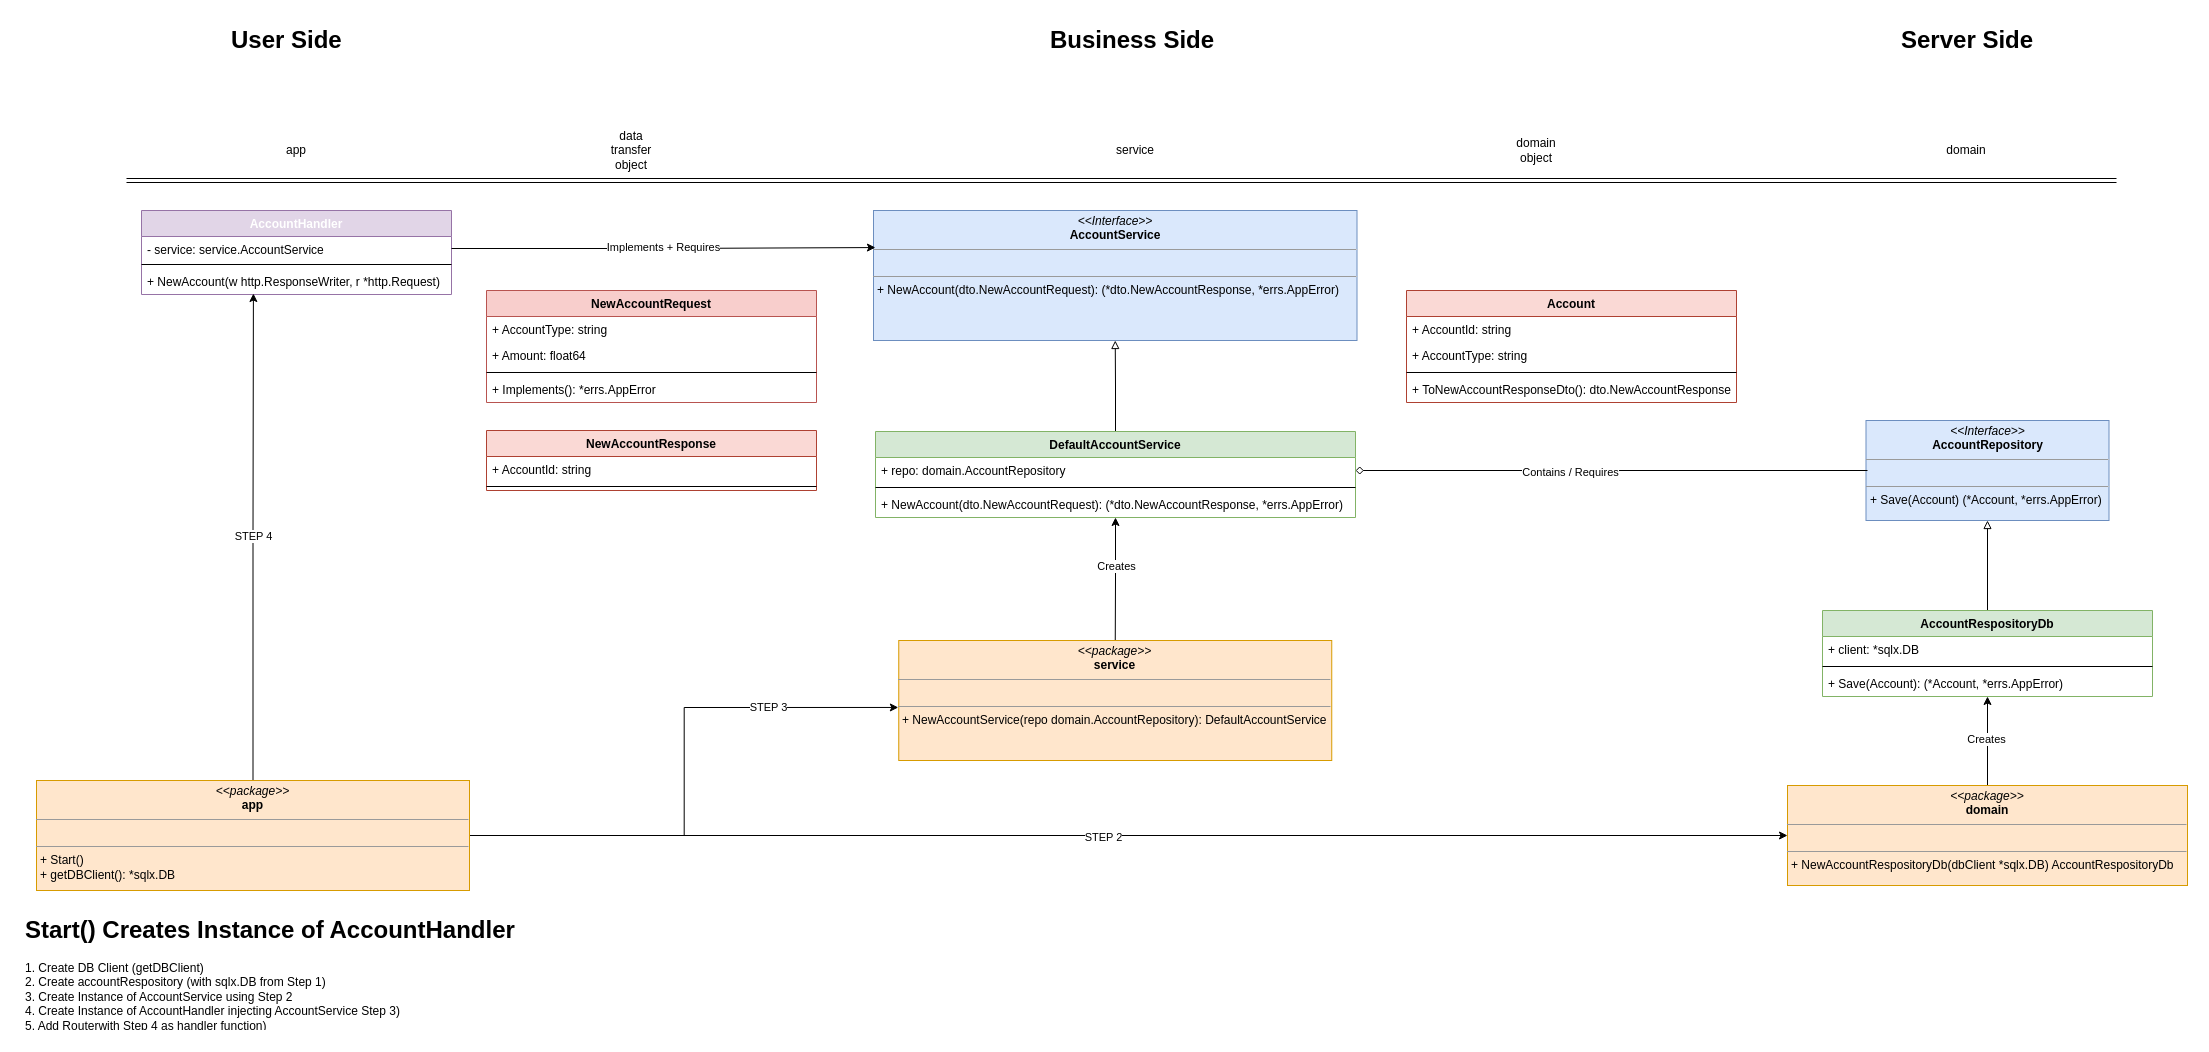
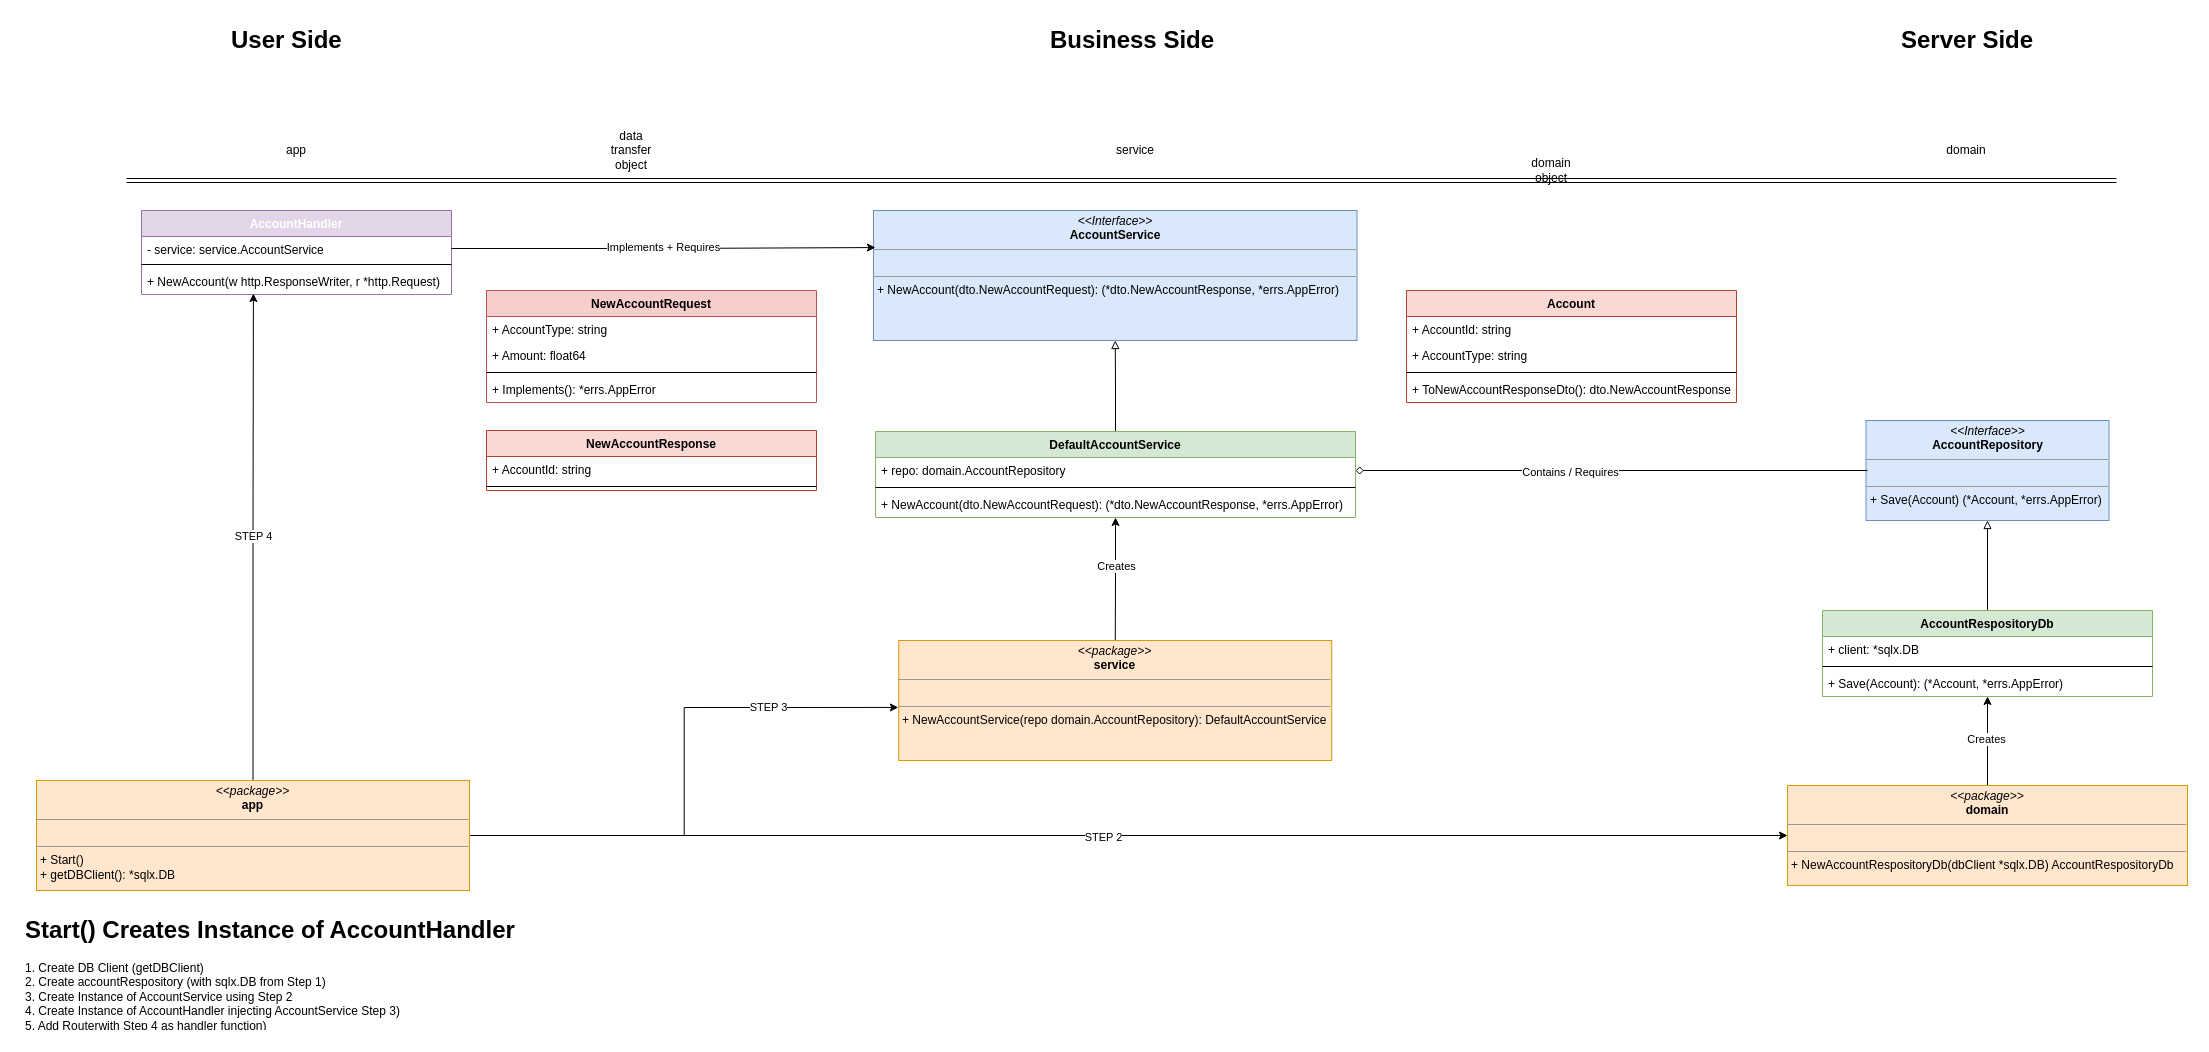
(1537, 151) -> (1552, 171)
